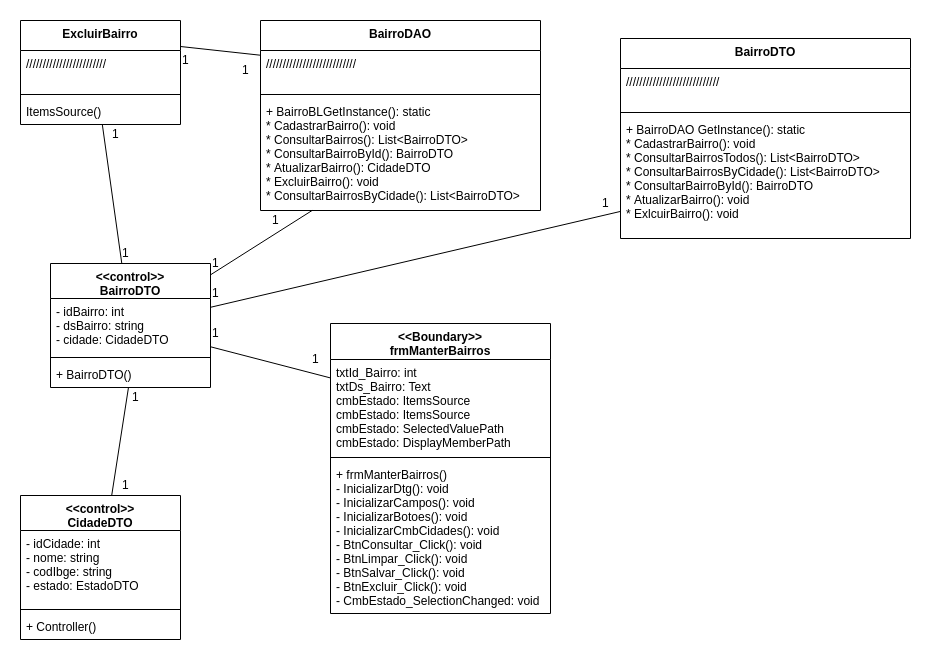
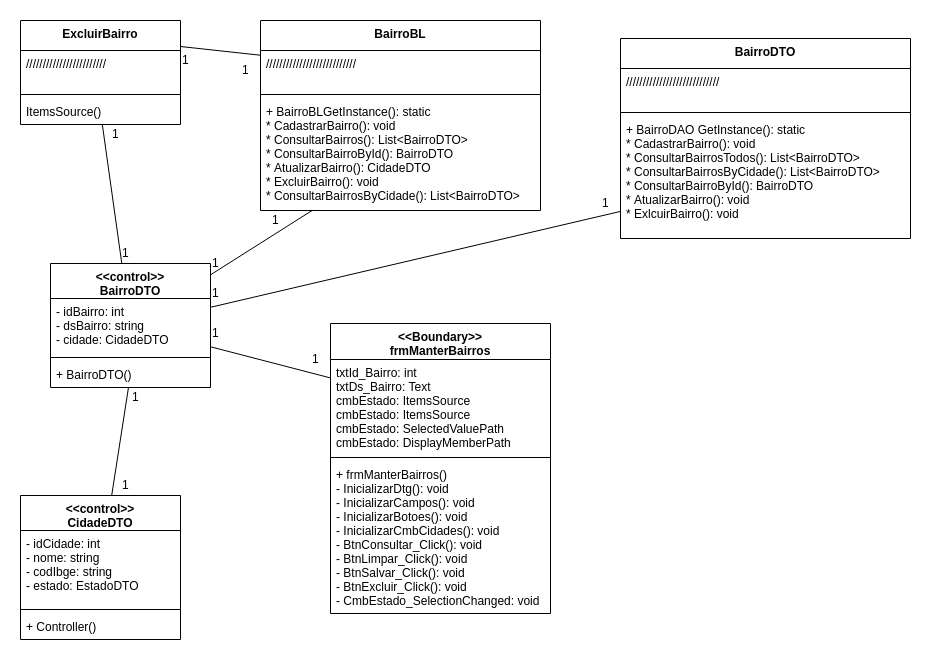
(400, 34) -> (400, 34)
